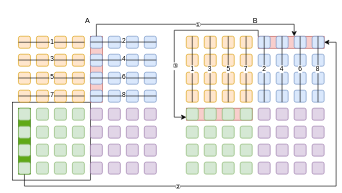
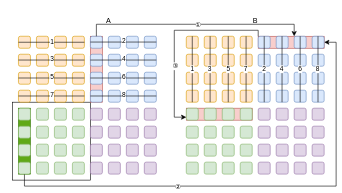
(87, 21) -> (108, 21)
